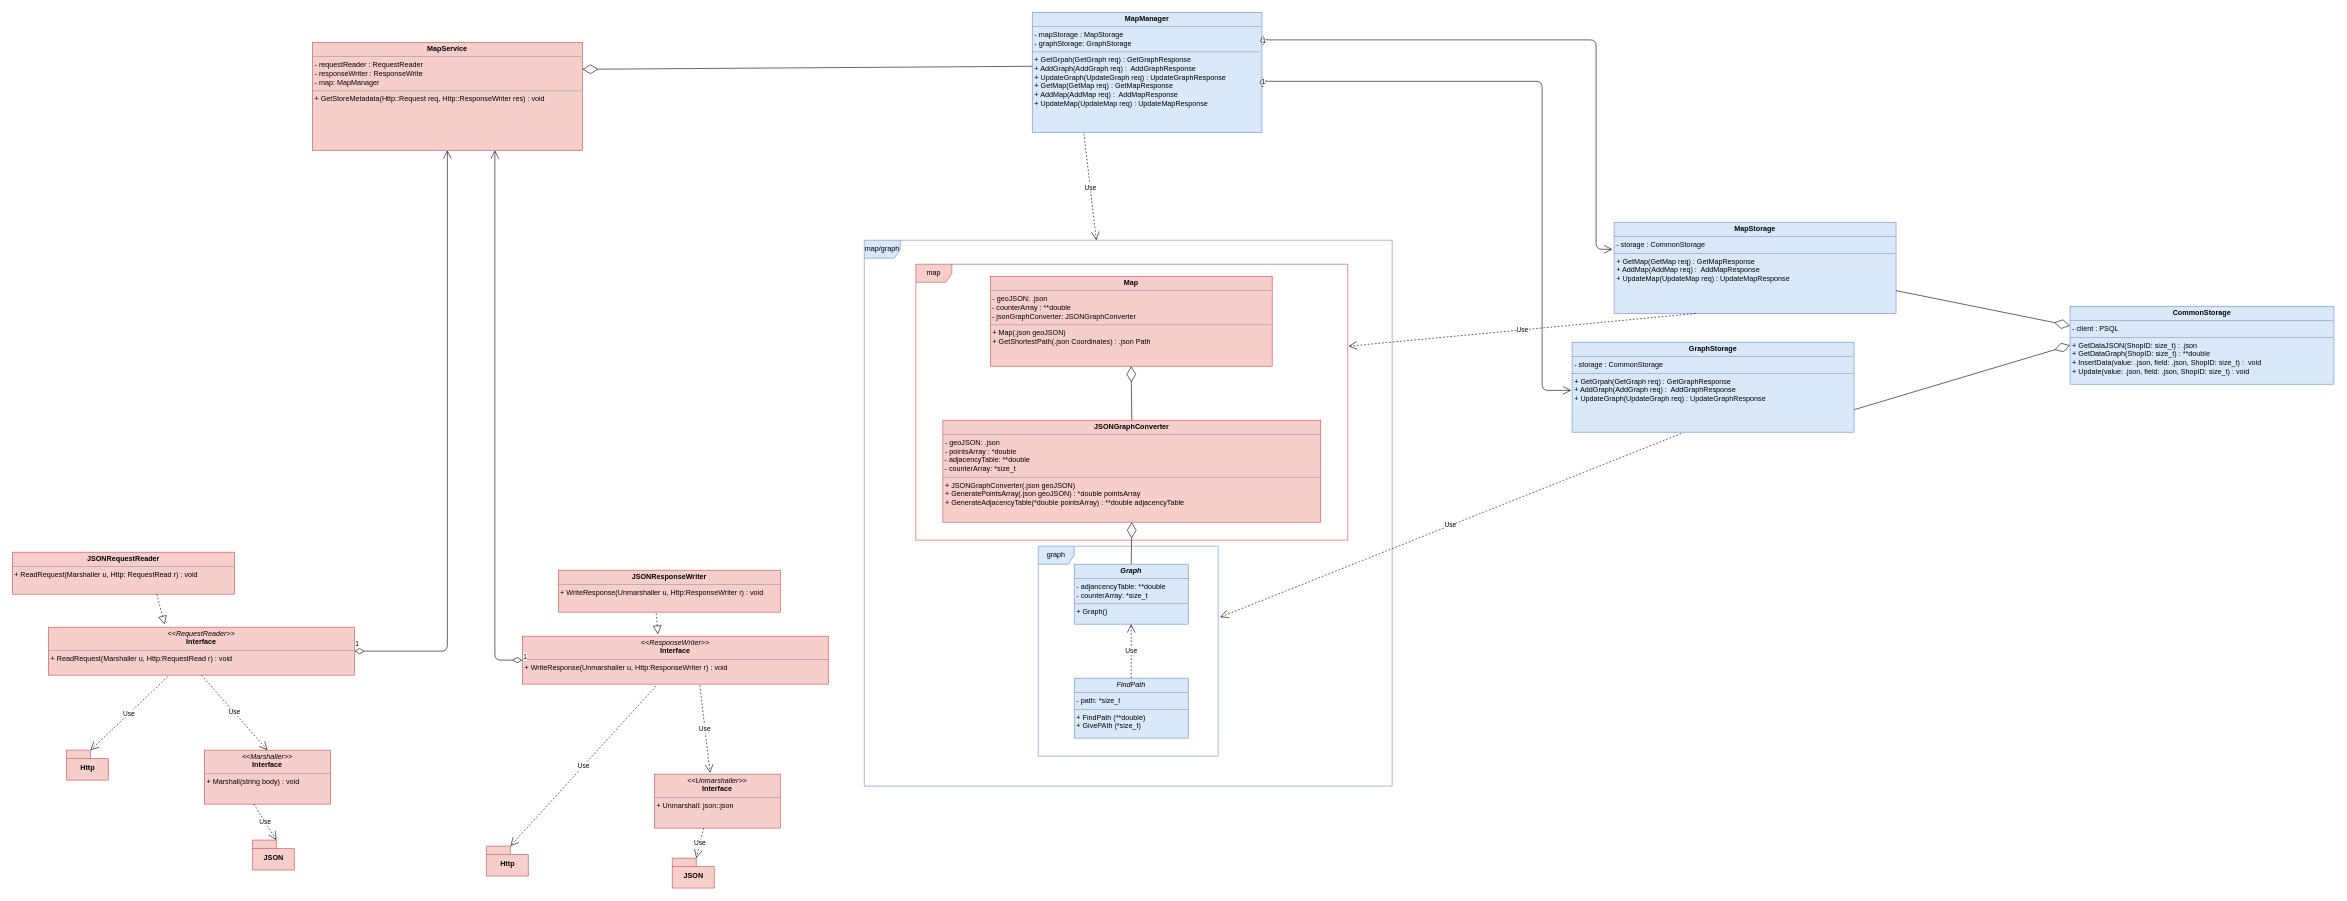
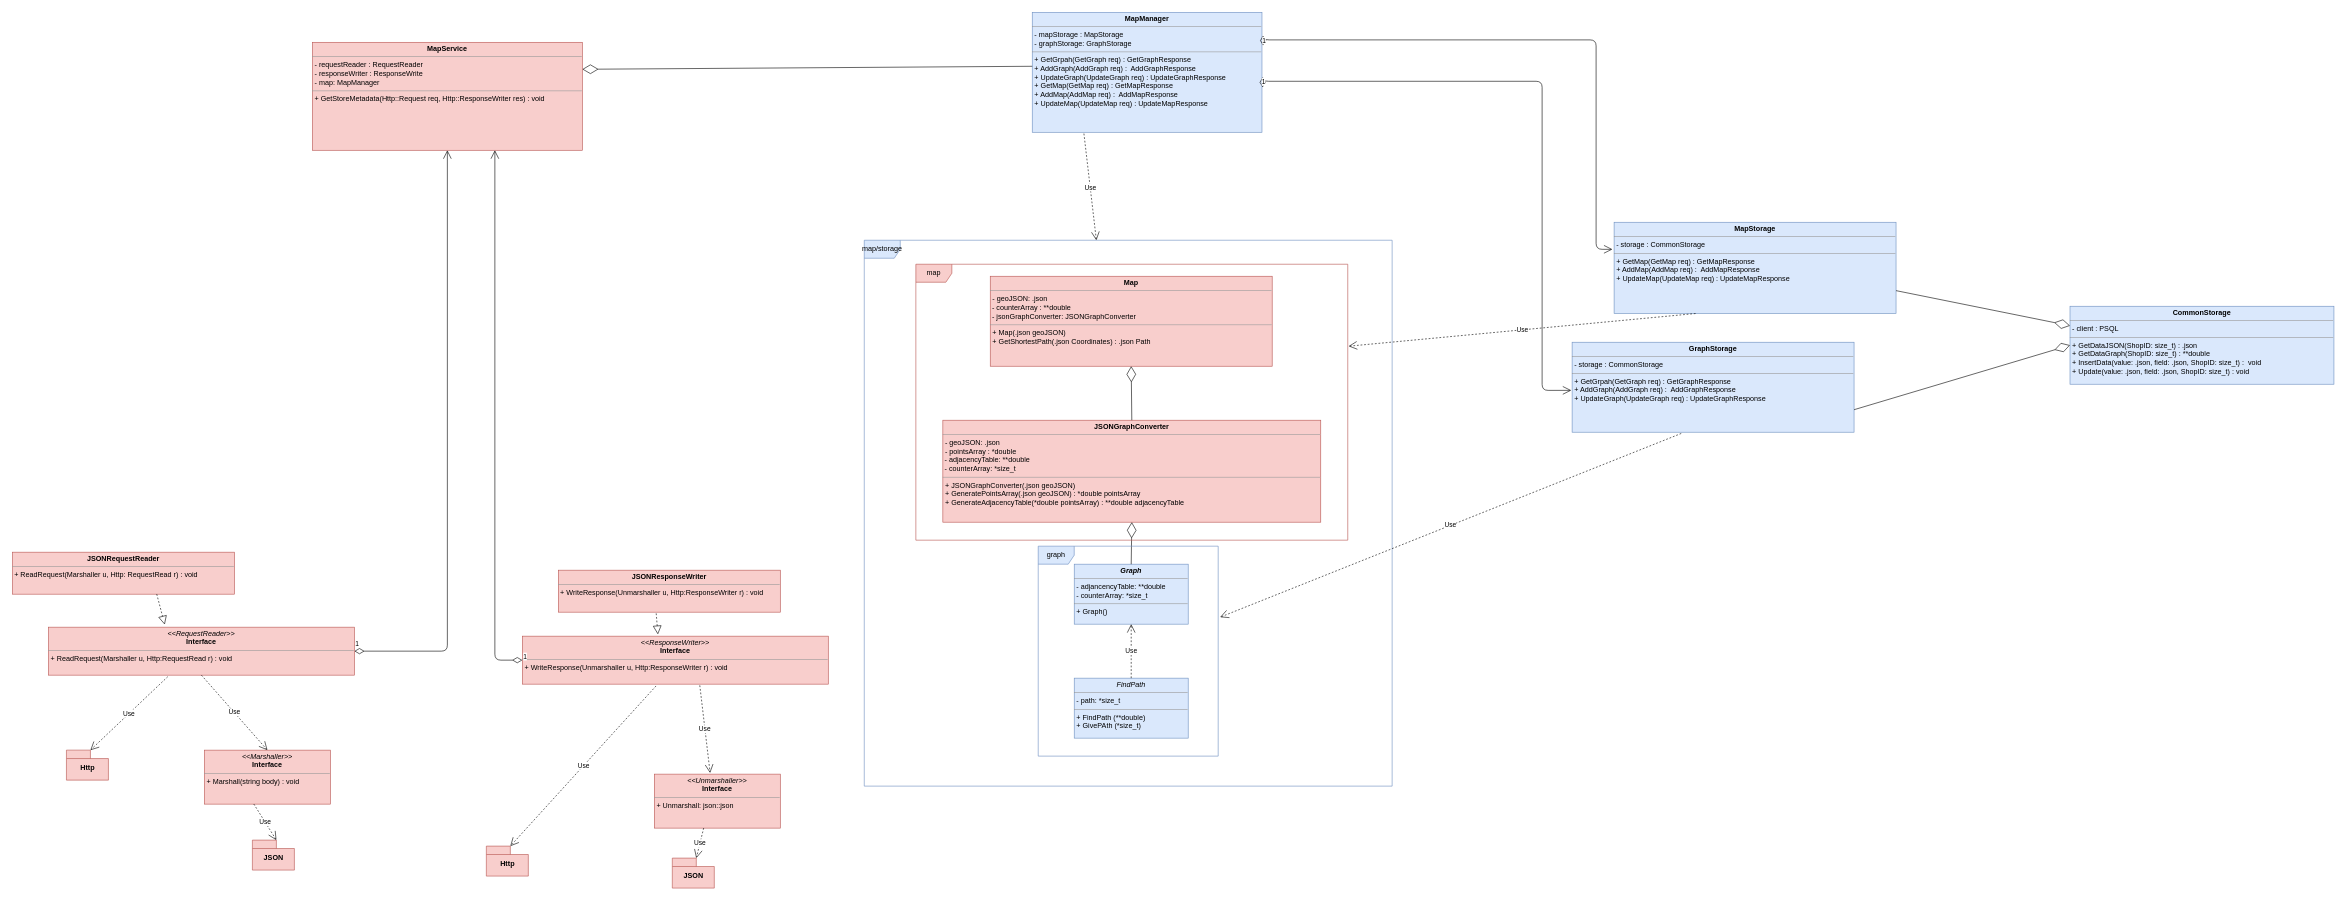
(882, 249) -> (882, 249)
